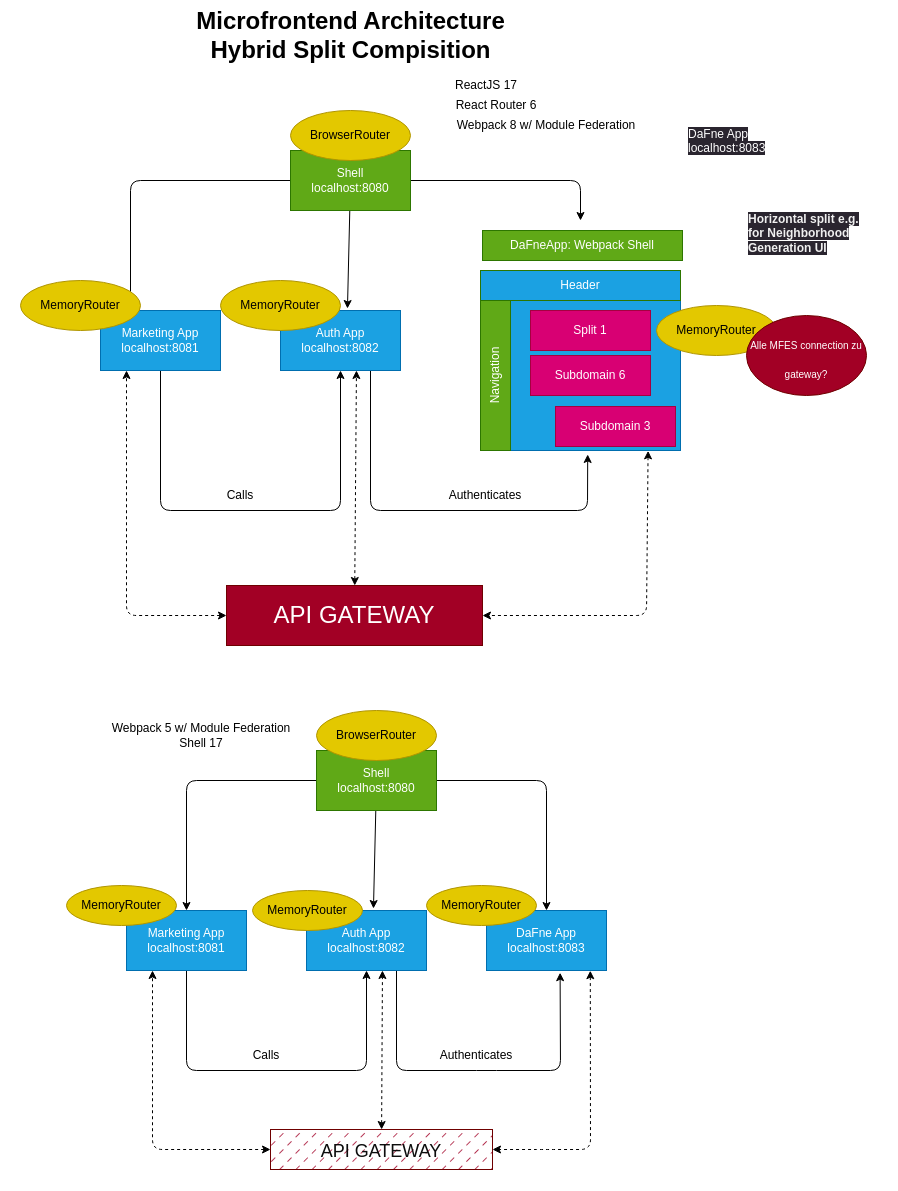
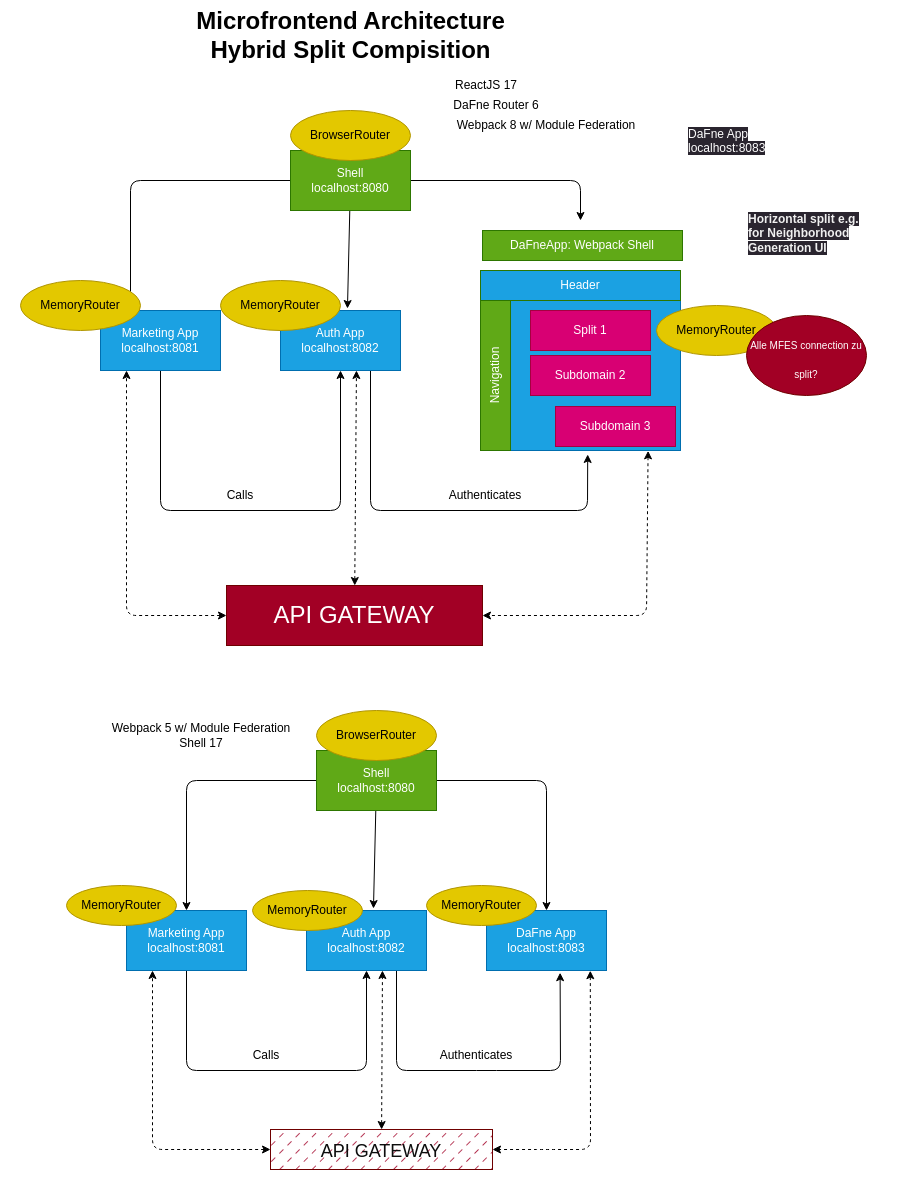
(497, 106) -> (497, 106)
(807, 356) -> (807, 356)
(591, 376) -> (591, 376)
